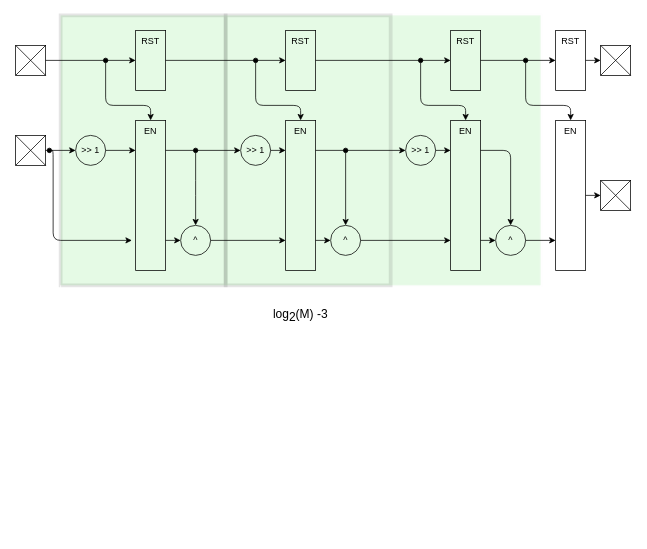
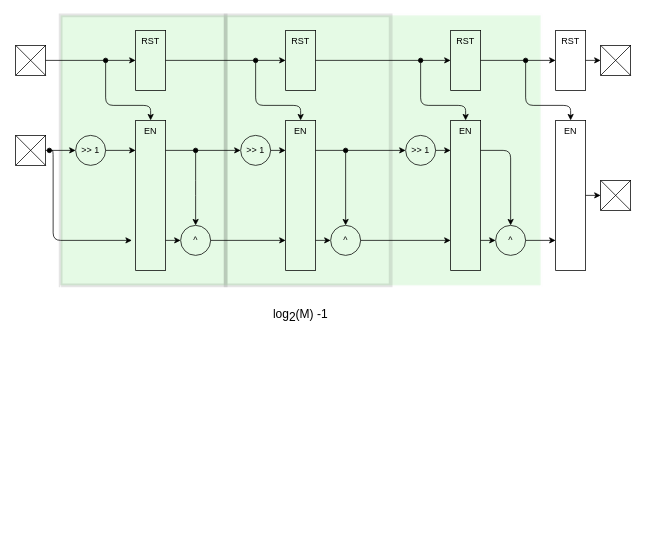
(300, 315) -> (300, 315)
